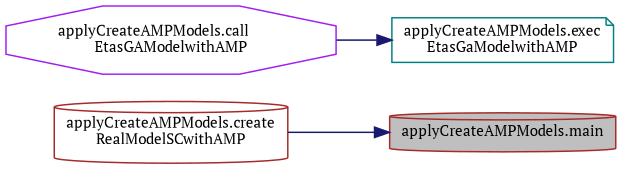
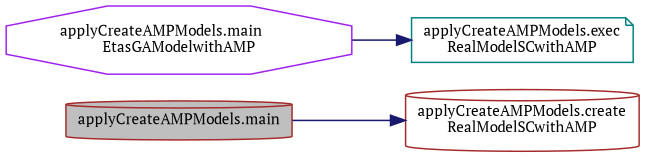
(171, 40) -> (179, 40)
(503, 40) -> (522, 40)
(331, 132) -> (341, 120)
